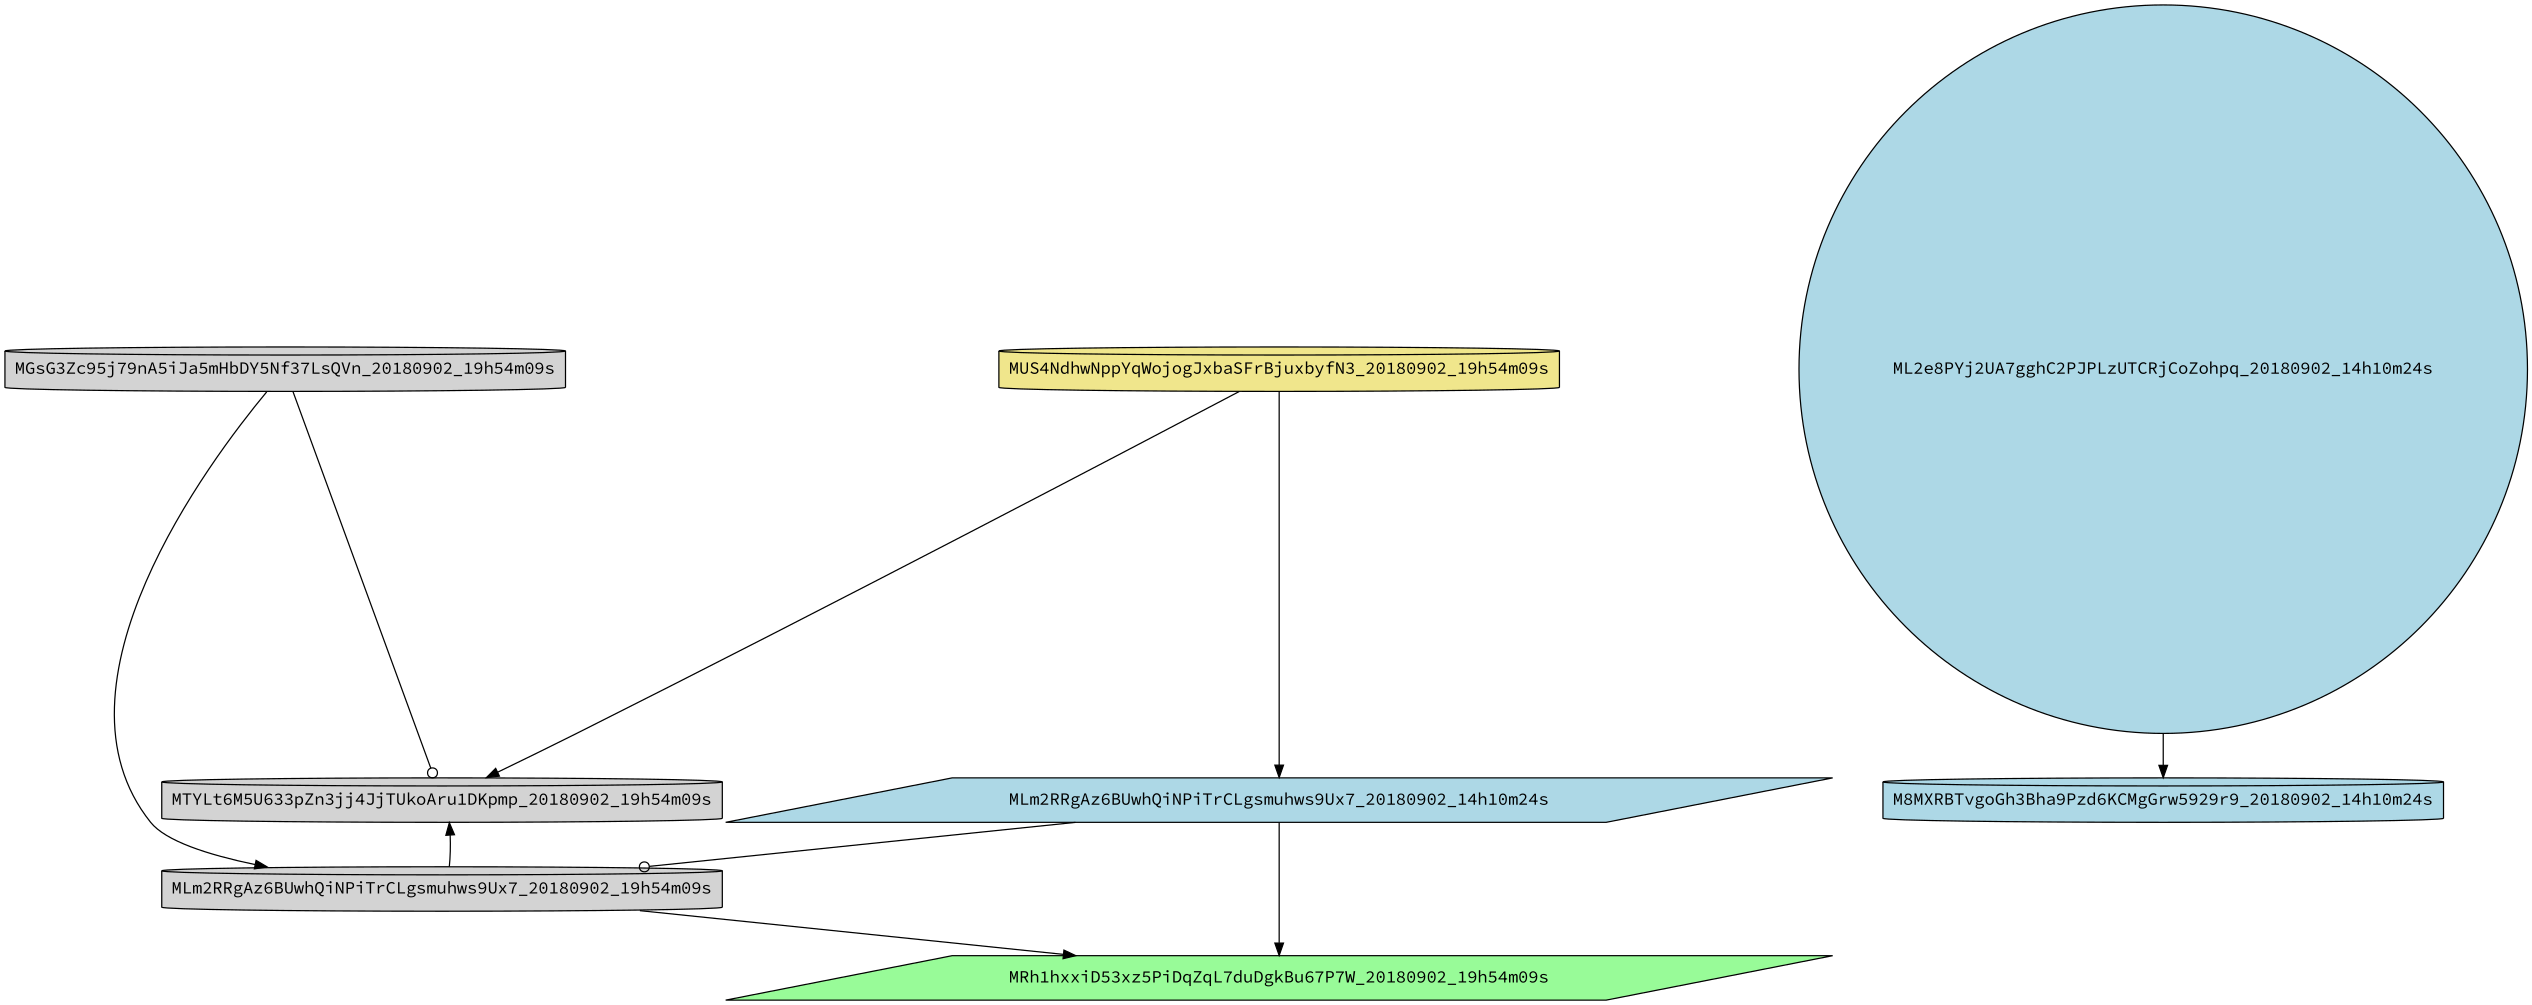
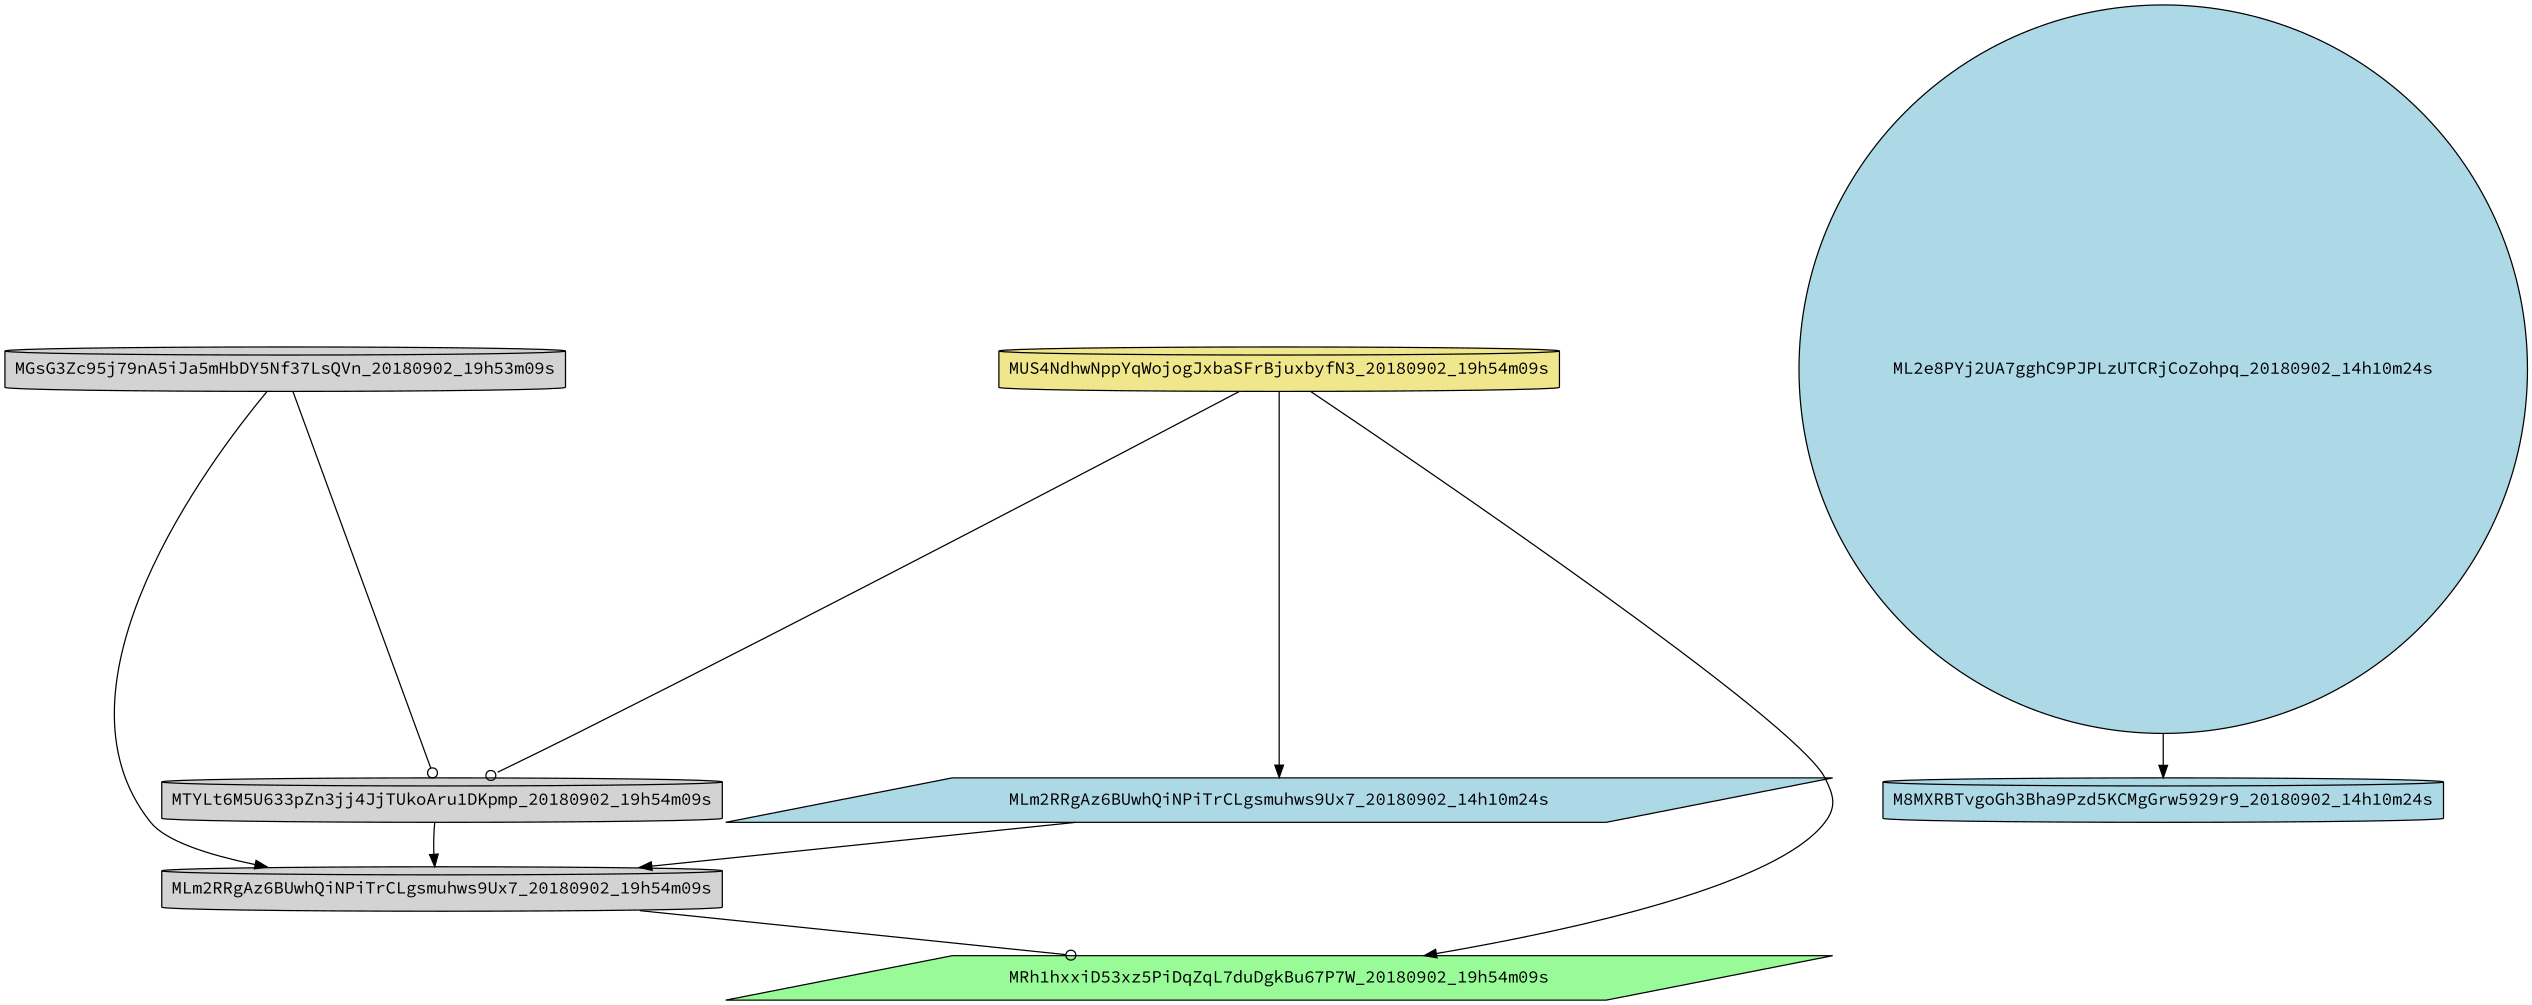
(285, 369) -> (285, 369)
(2163, 369) -> (2163, 369)
(870, 584) -> (870, 584)
(2163, 800) -> (2163, 800)
(862, 844) -> (862, 844)
(450, 851) -> (434, 838)
(1279, 883) -> (1760, 714)
(853, 933) -> (853, 933)
